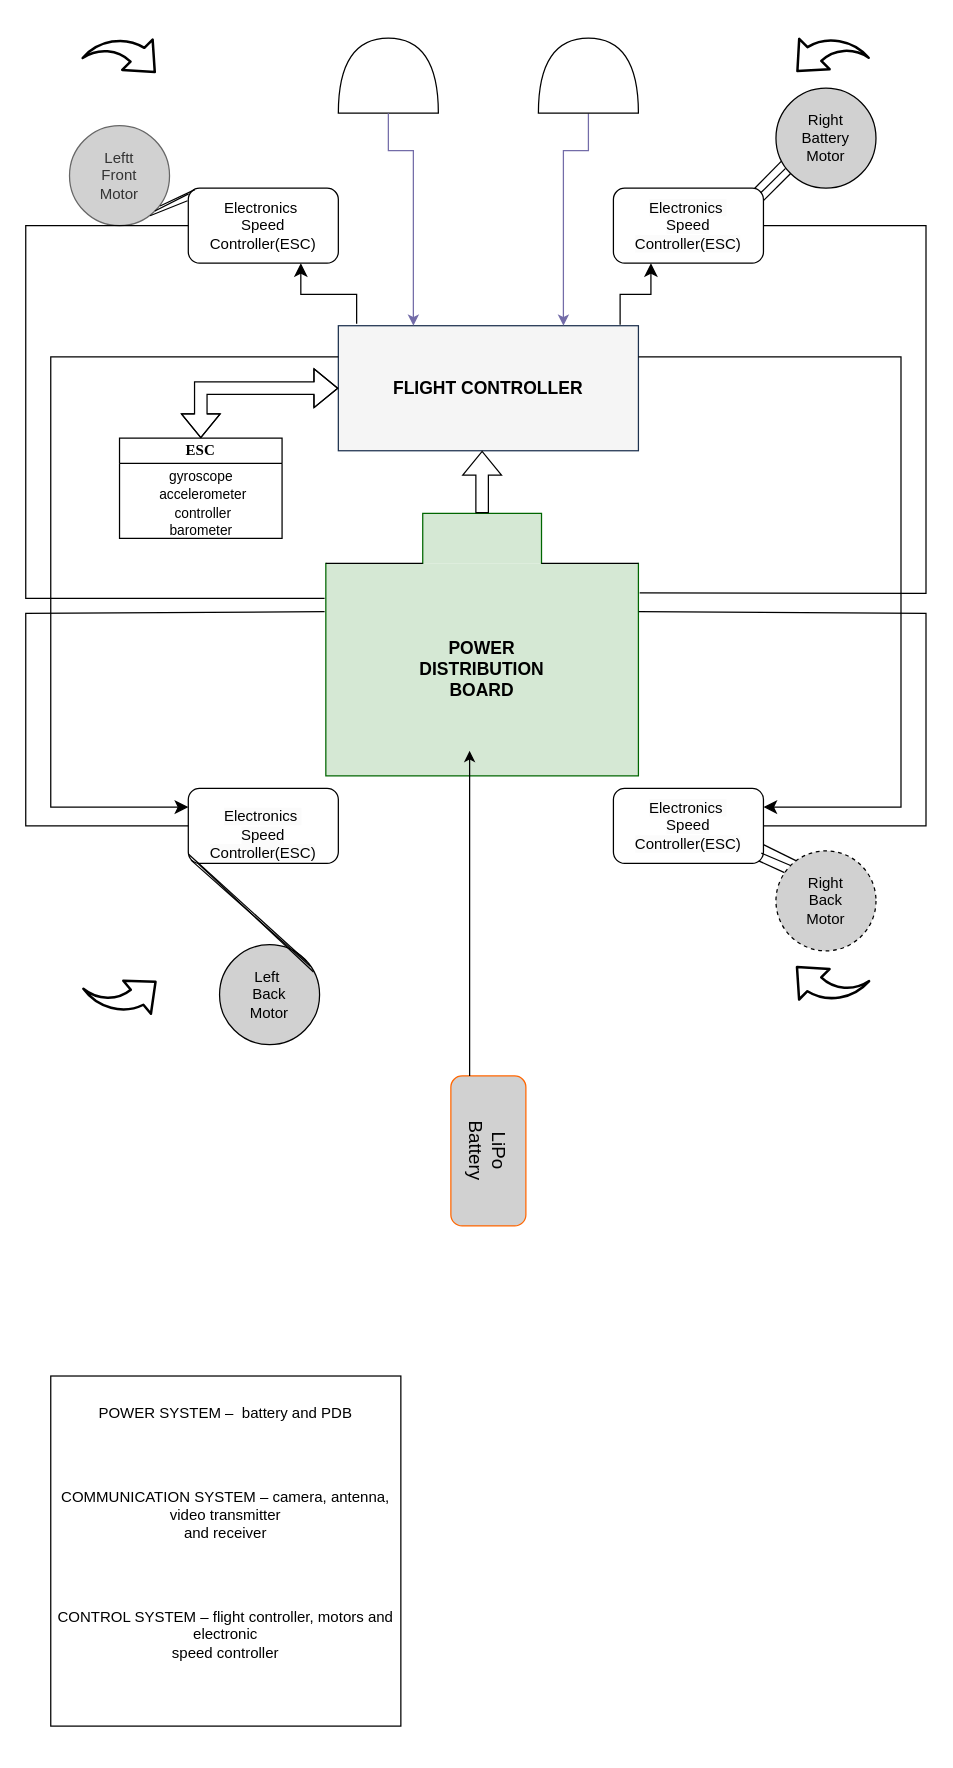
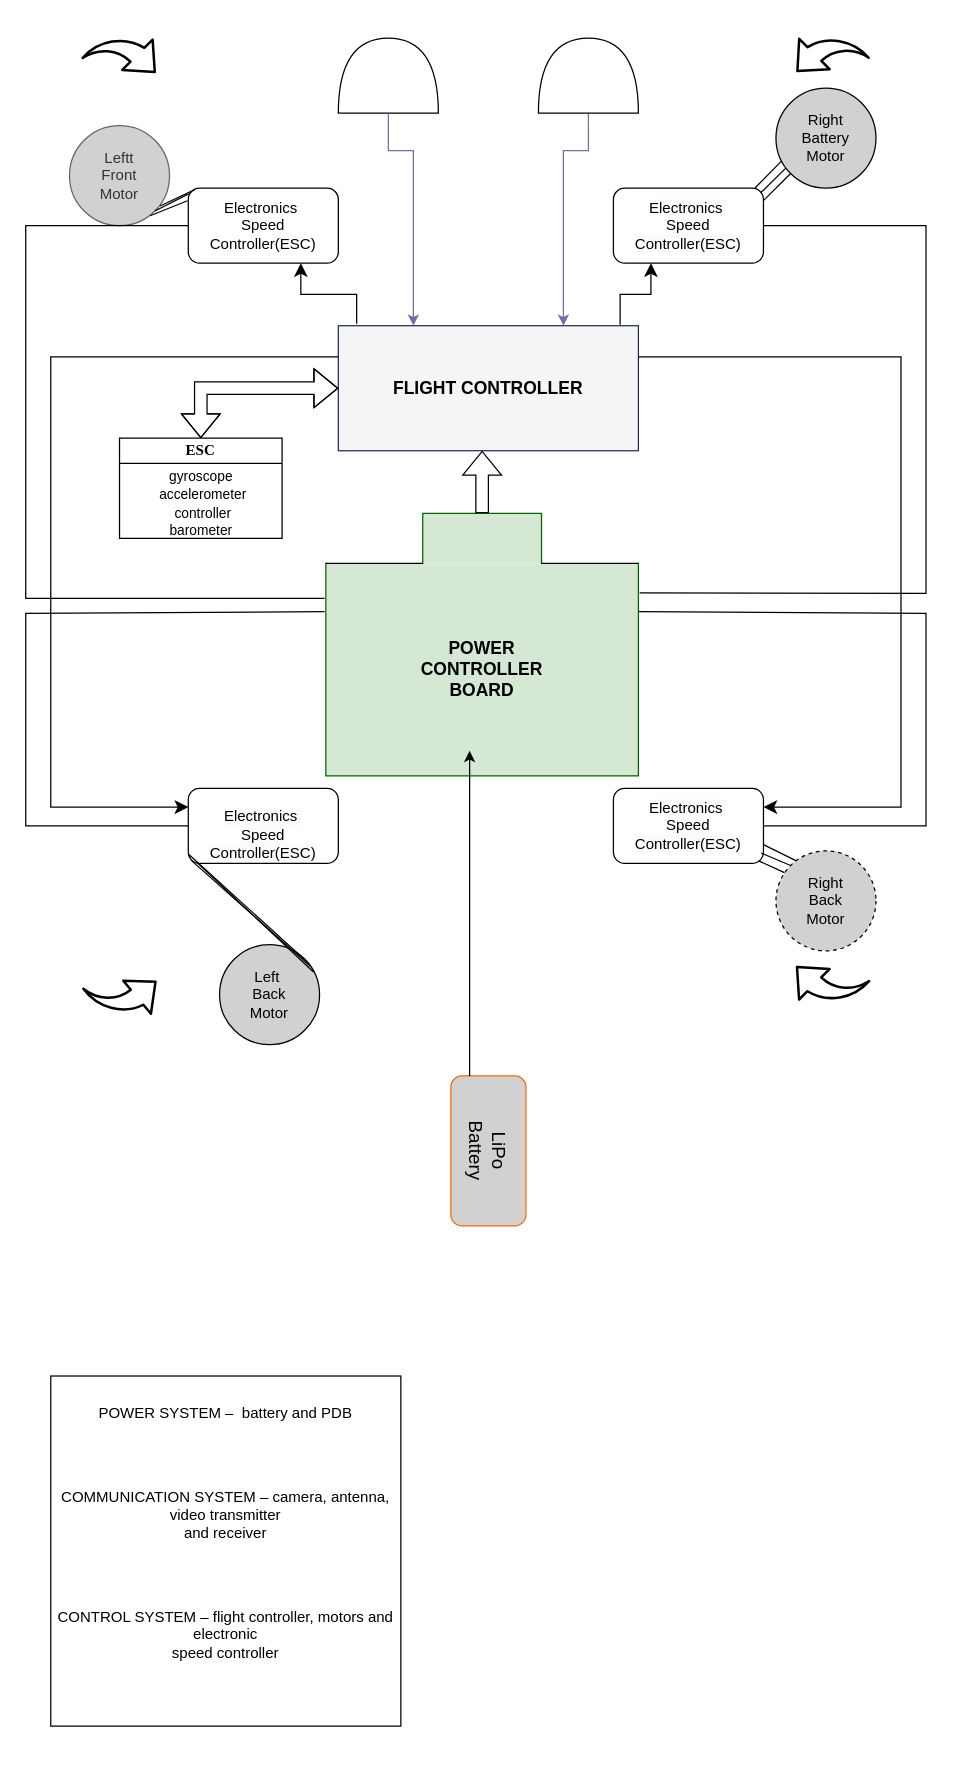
(482, 669) -> (482, 669)
